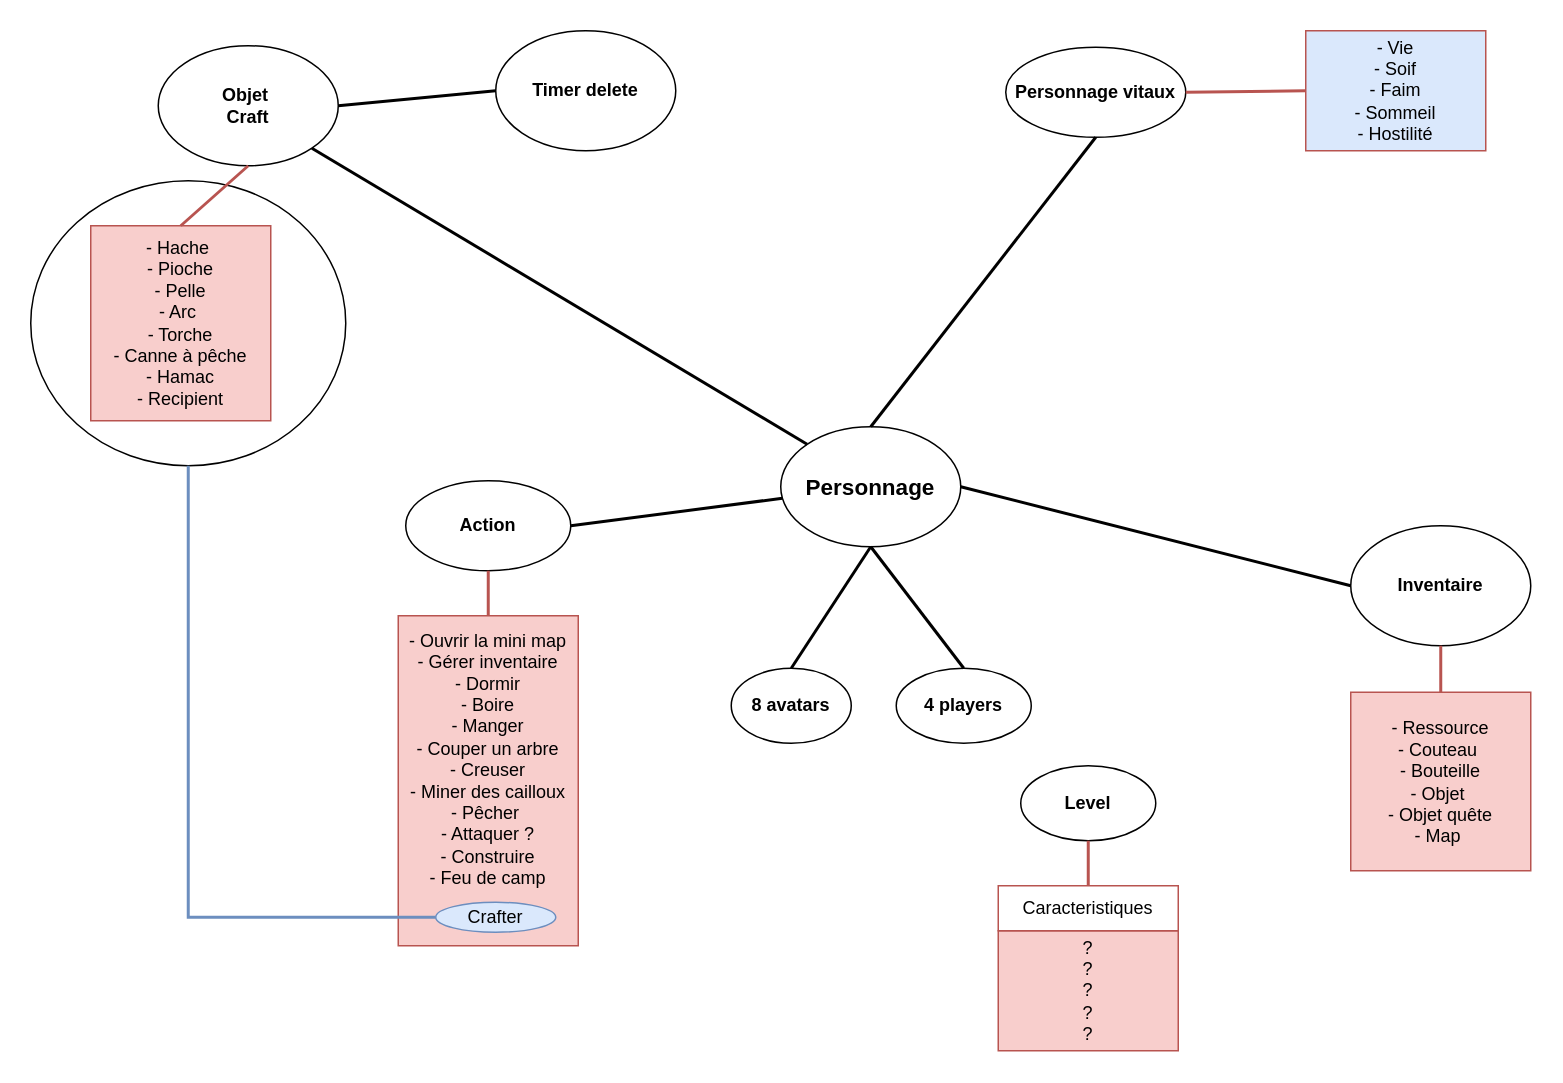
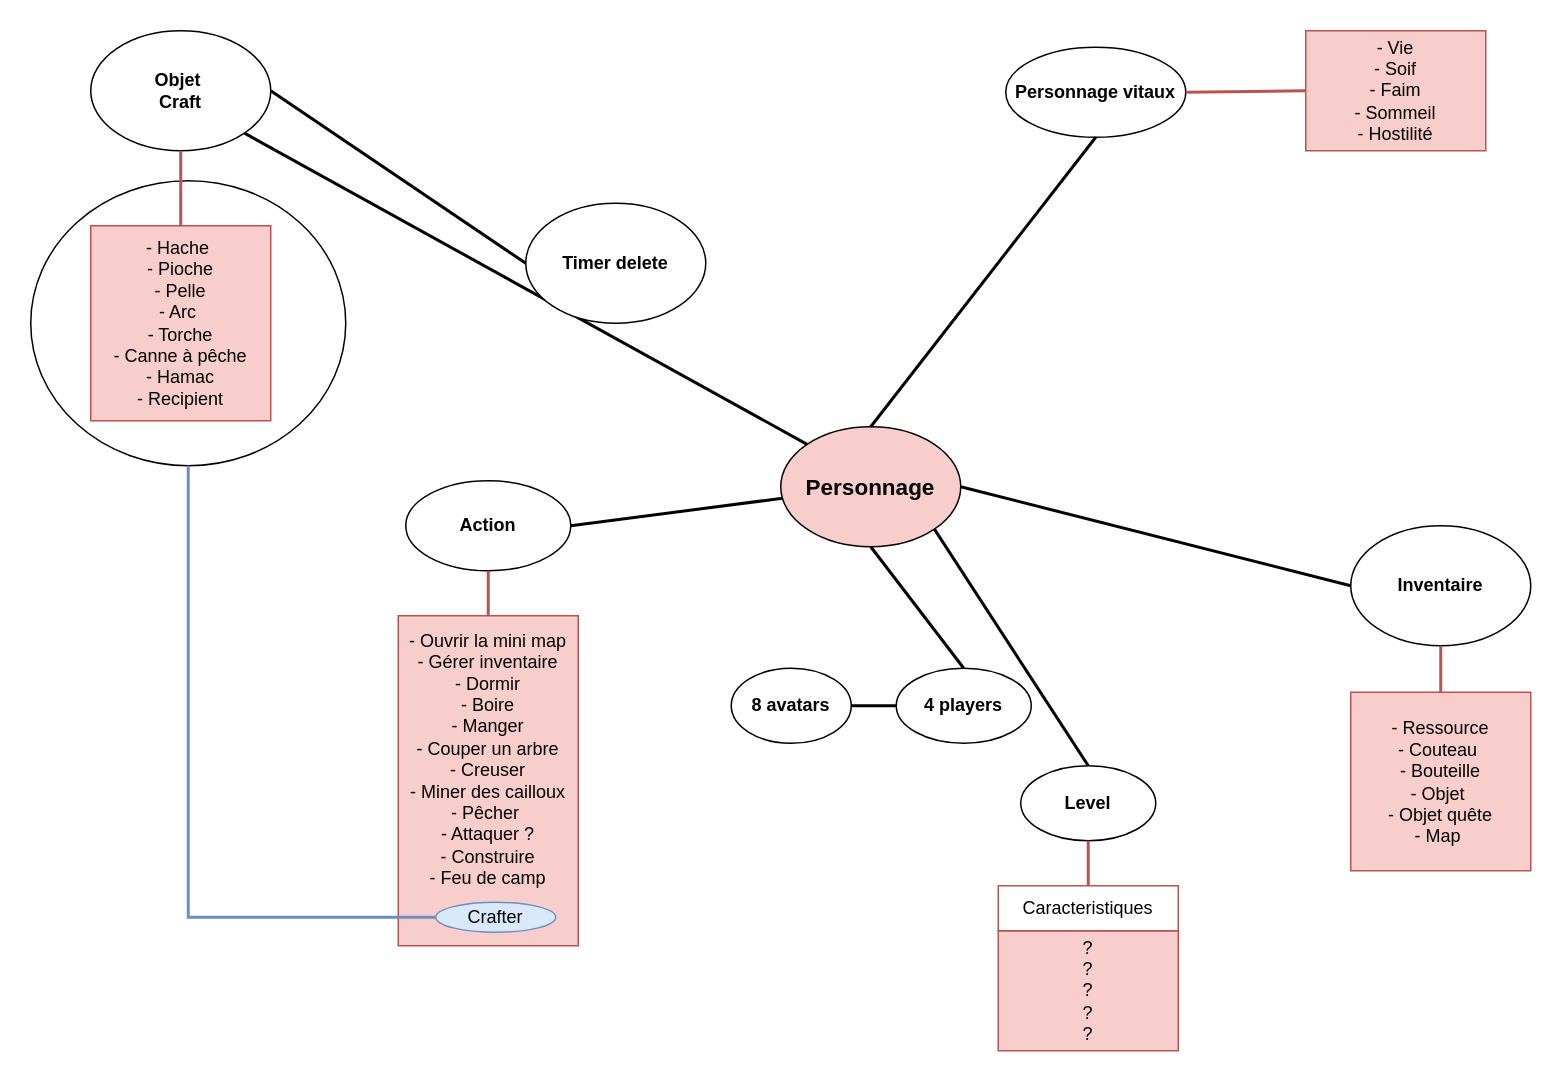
(586, 91) -> (616, 263)
(1396, 91) -> (1396, 91)
(248, 106) -> (181, 91)
(871, 487) -> (871, 487)
(830, 609) -> none
none -> (1011, 647)
none -> (873, 706)
